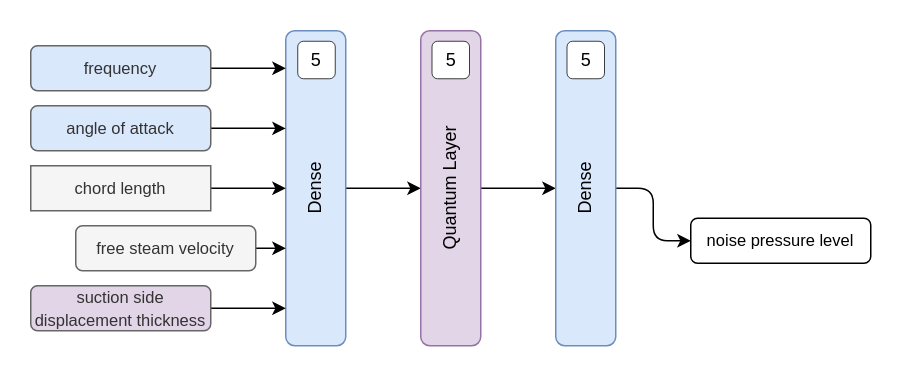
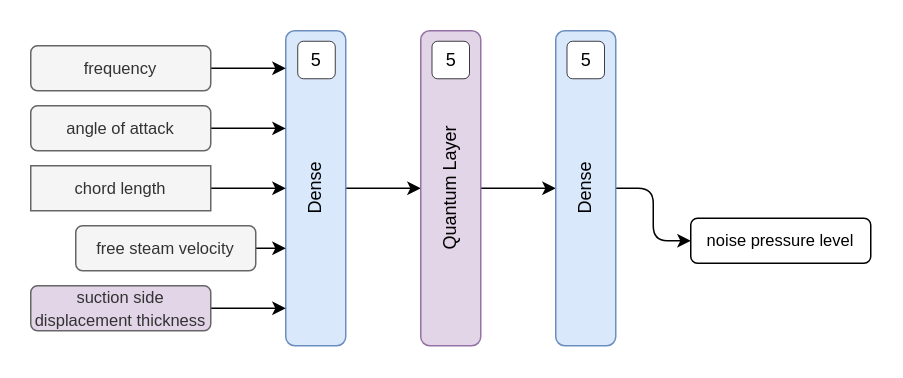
(121, 68) -> (121, 68)
(121, 128) -> (121, 128)
